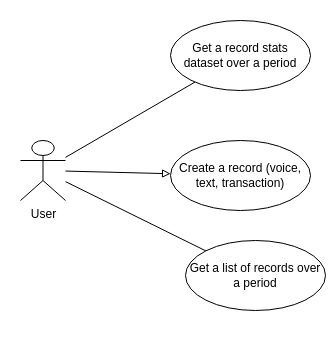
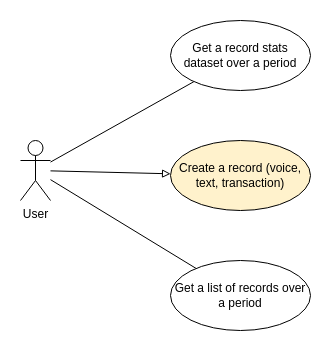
(43, 171) -> (36, 171)
(241, 176) -> (241, 176)
(256, 276) -> (241, 296)
